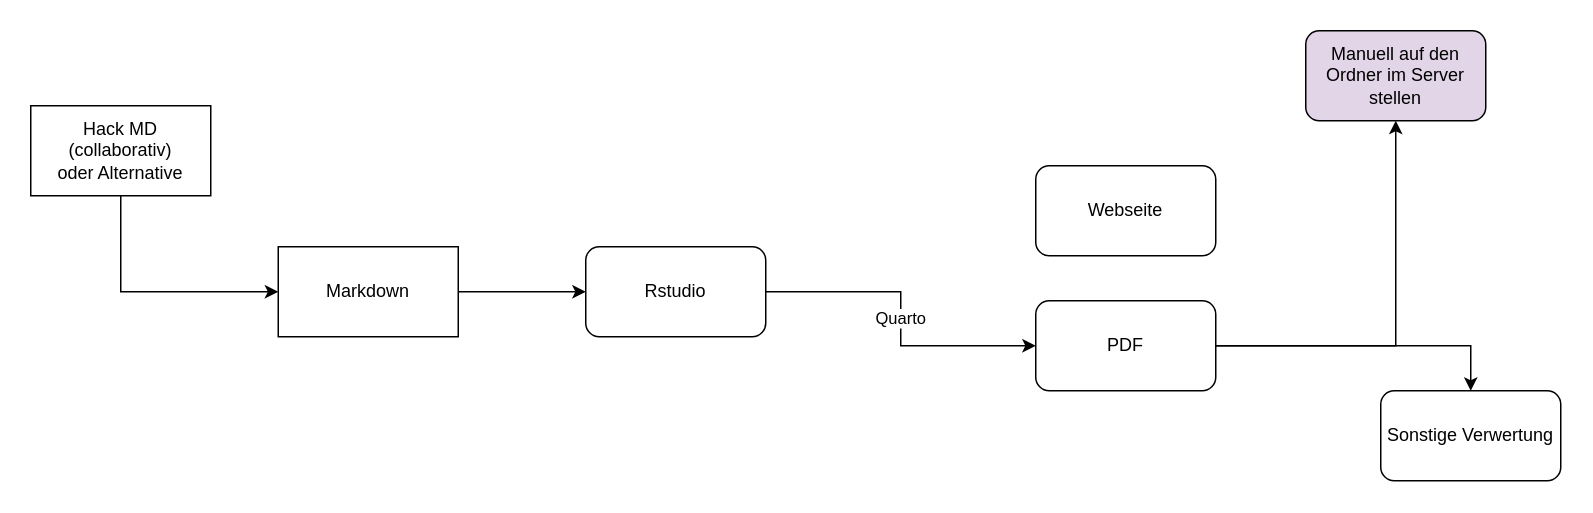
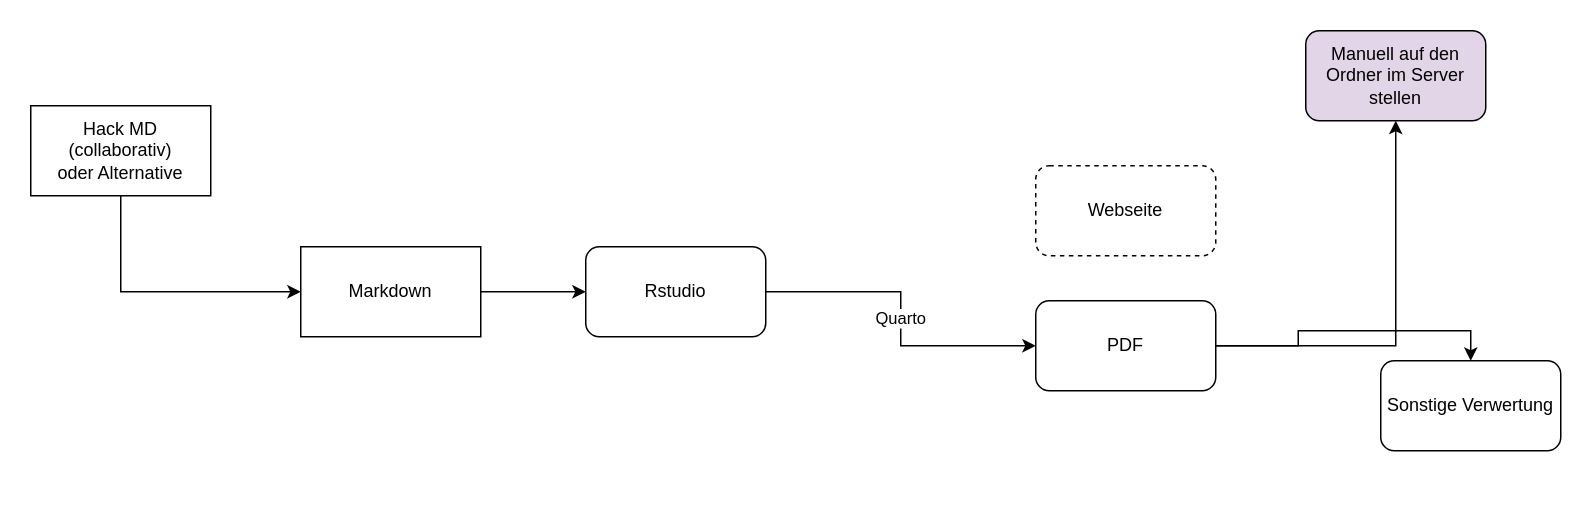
(1126, 211) -> (1126, 211)
(368, 292) -> (391, 292)
(1471, 436) -> (1471, 406)
